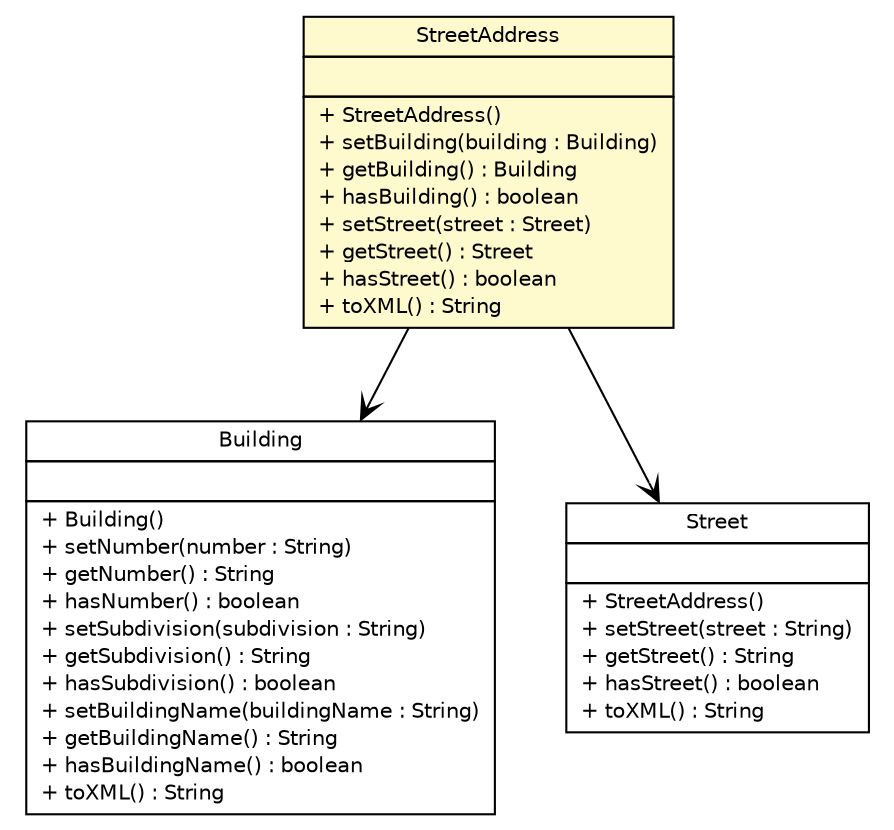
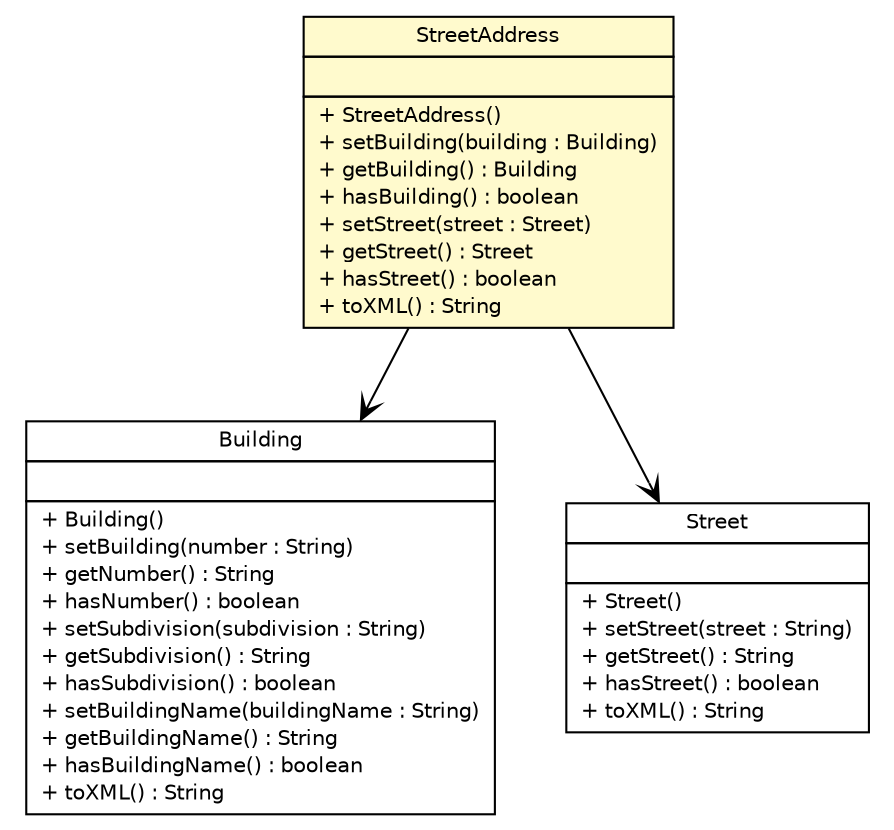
(196, 547) -> (198, 547)
(673, 602) -> (633, 602)
